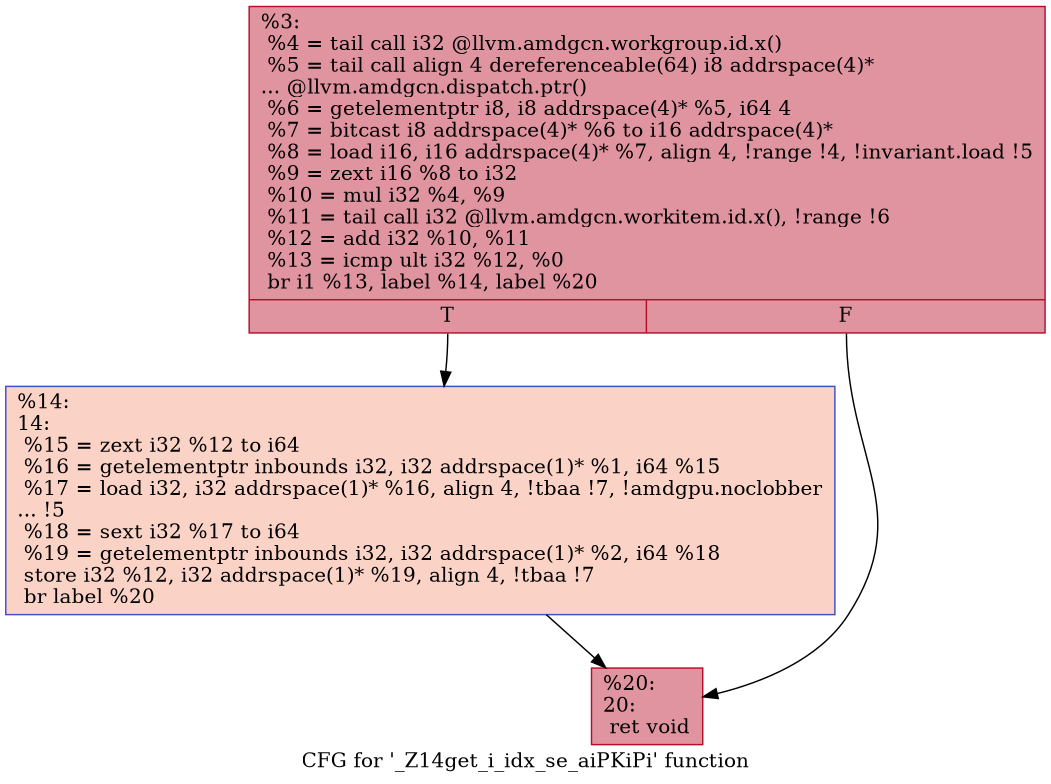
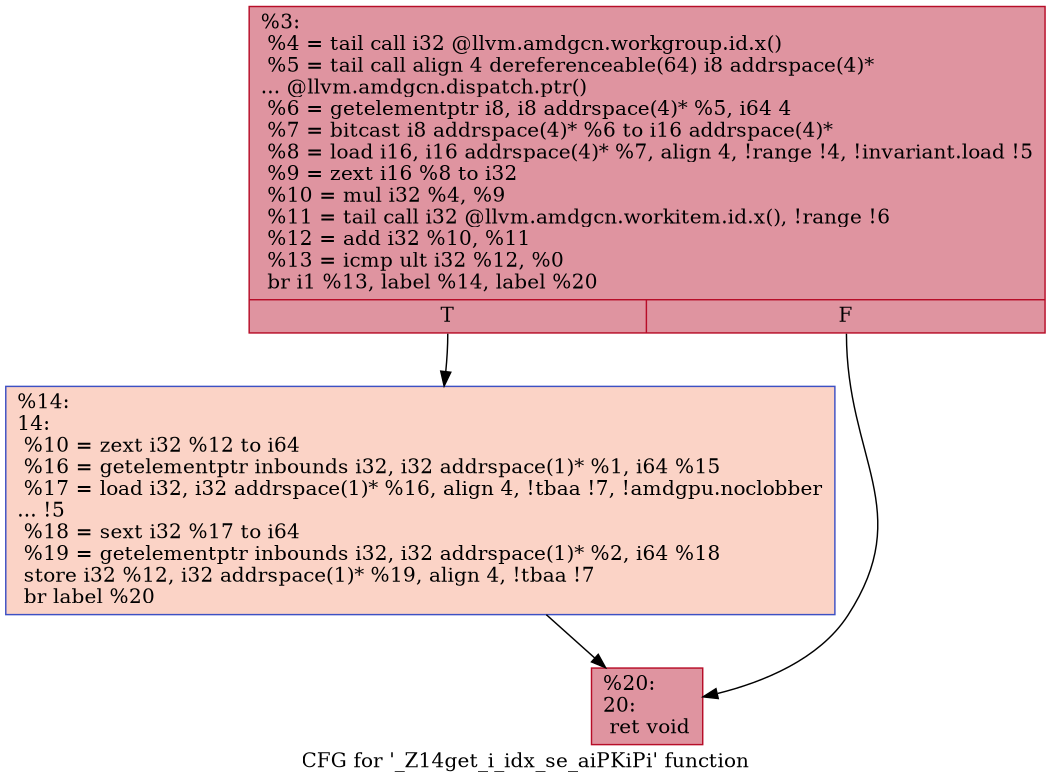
(159, 446) -> (159, 446)
